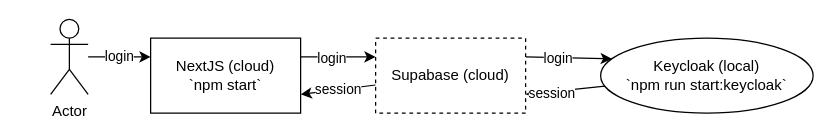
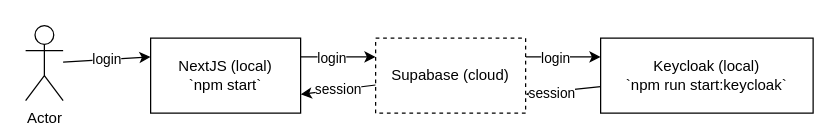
(69, 57) -> (44, 63)
(226, 76) -> (226, 76)
(707, 76) -> (707, 76)
